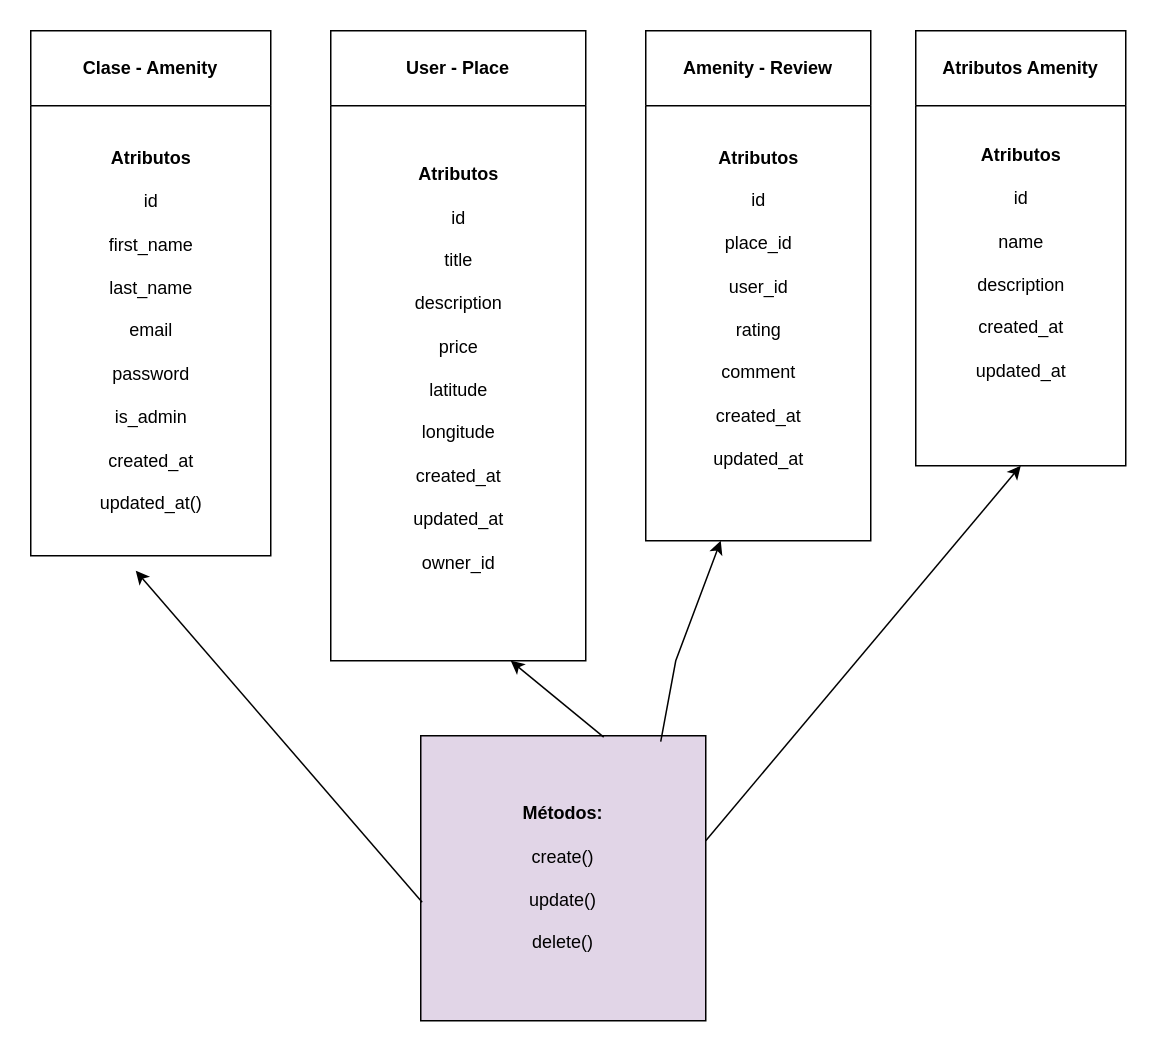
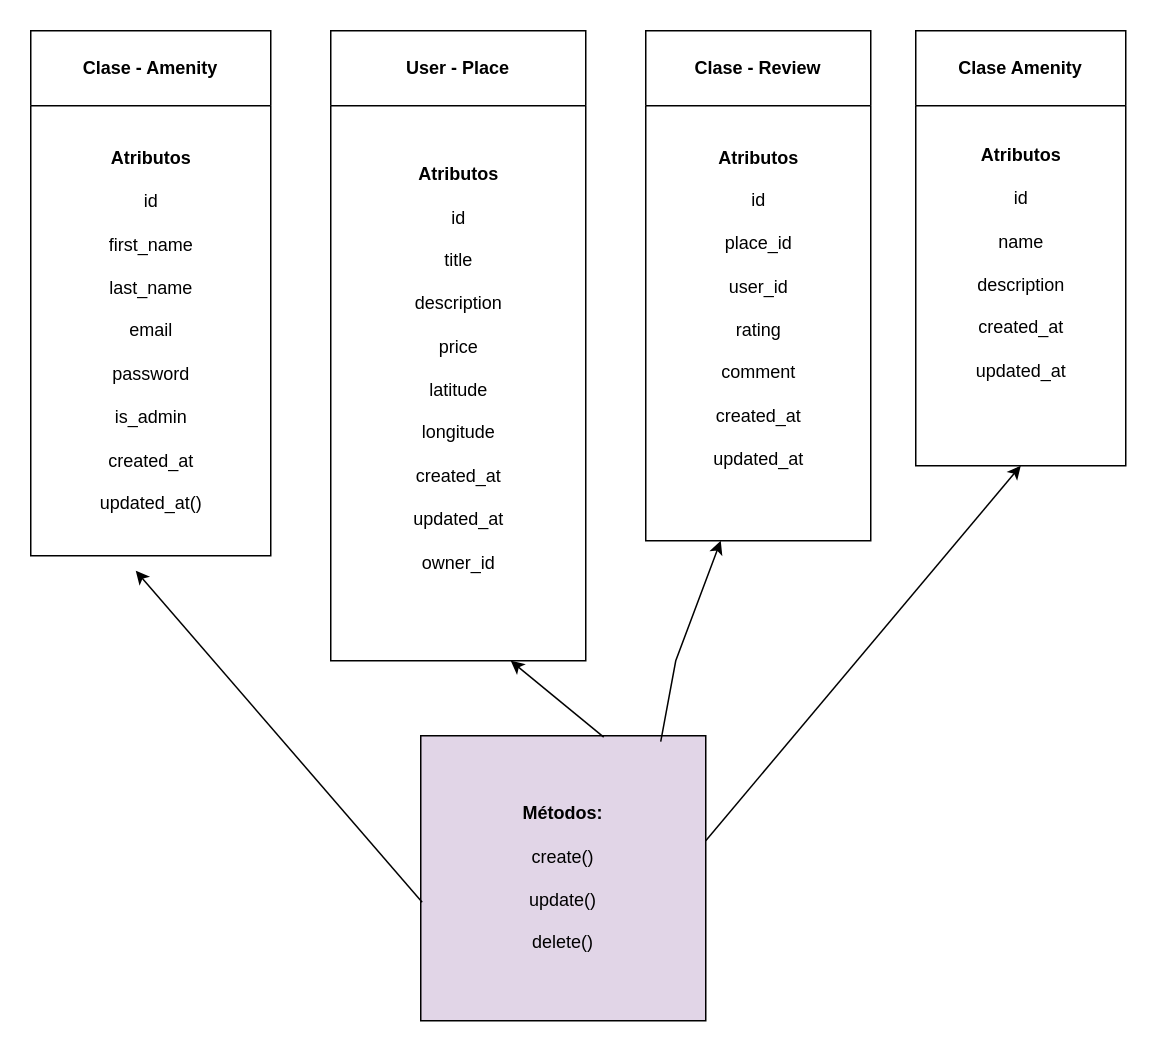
(758, 68) -> (758, 68)
(1021, 68) -> (1021, 68)
